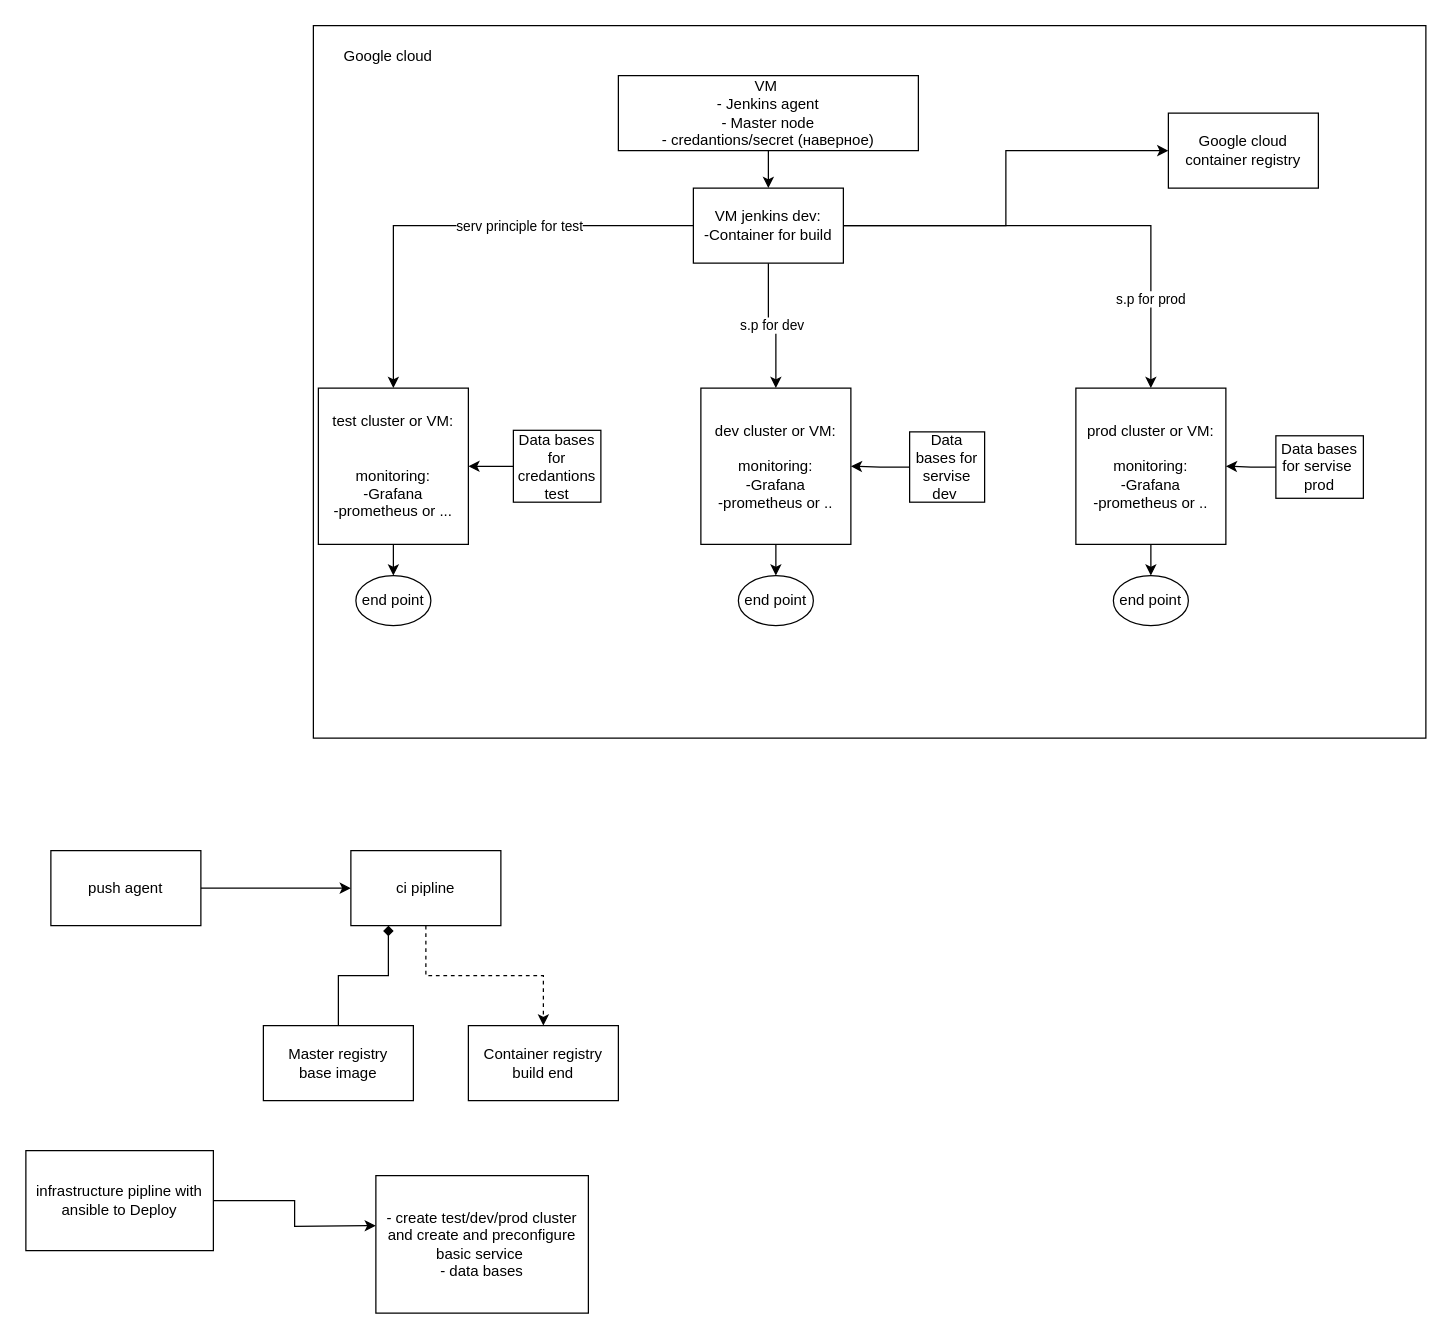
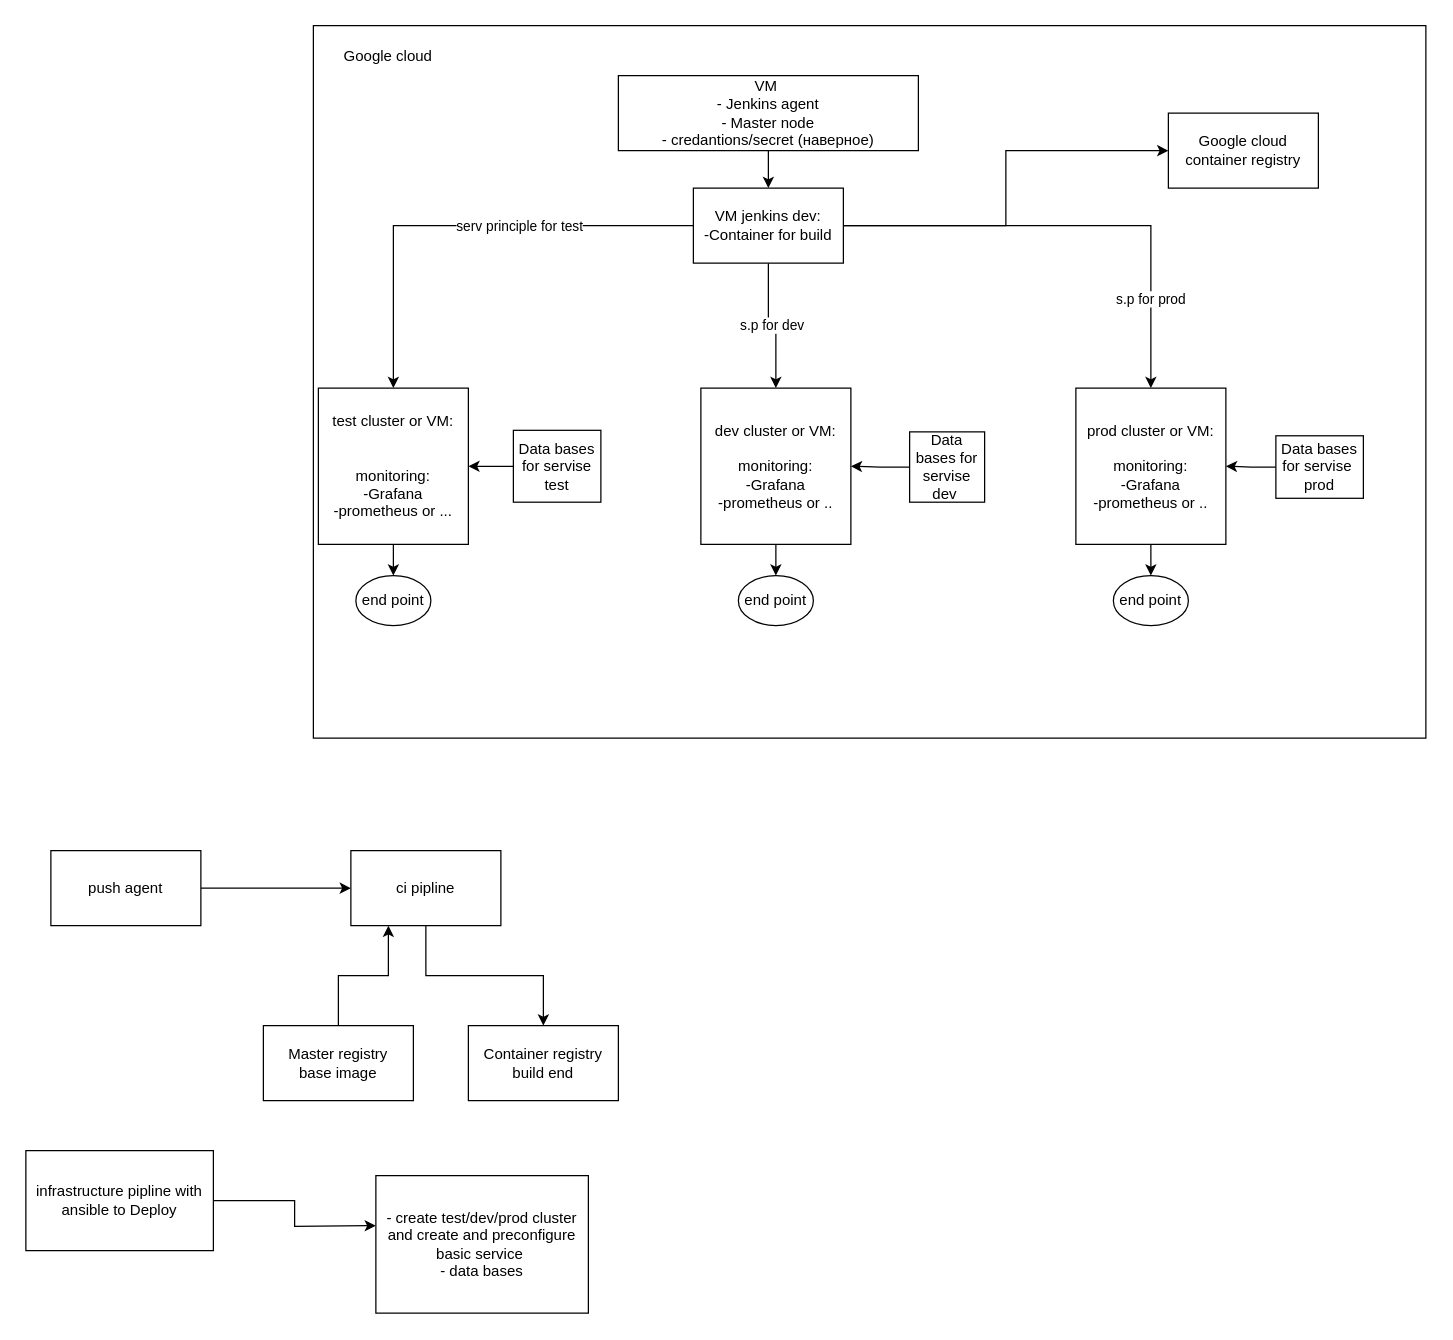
(557, 467) -> (557, 467)
(388, 936) -> (388, 936)
(481, 976) -> (481, 976)
